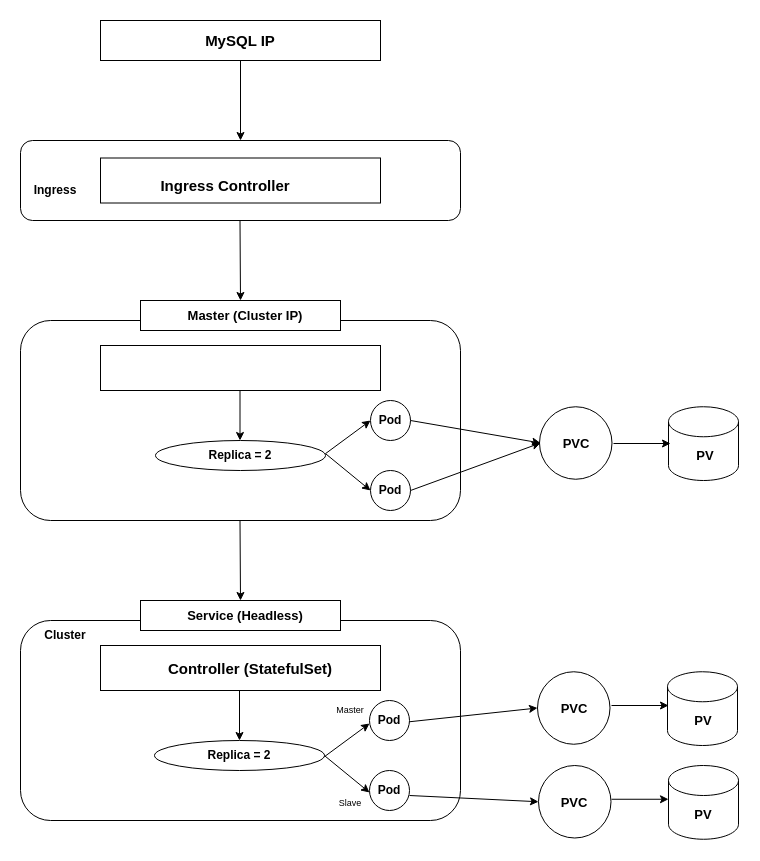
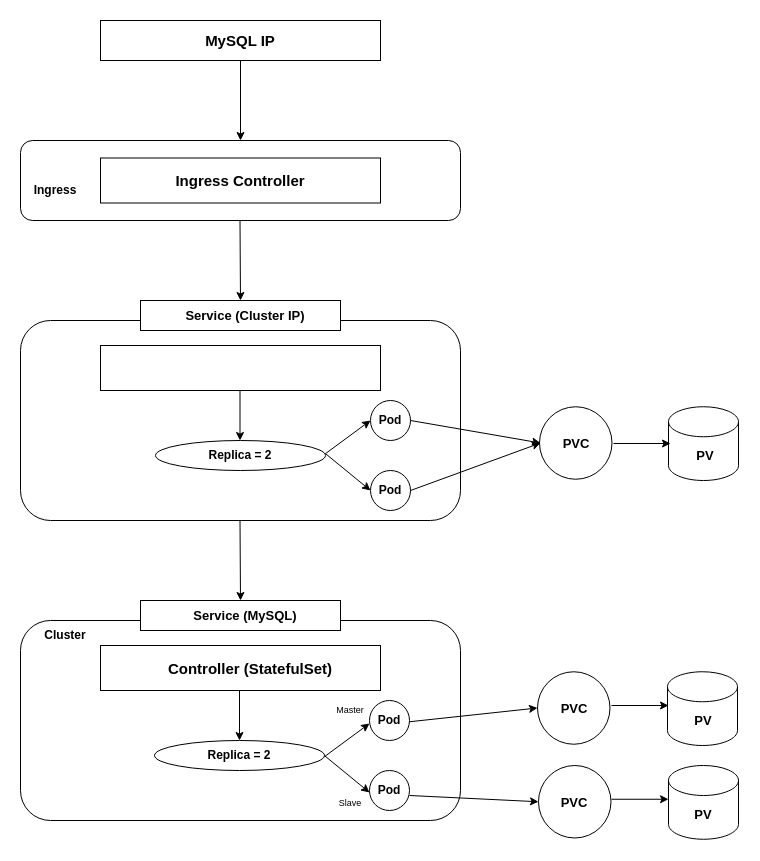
(226, 186) -> (241, 181)
(246, 316) -> (246, 316)
(246, 616) -> (246, 616)
